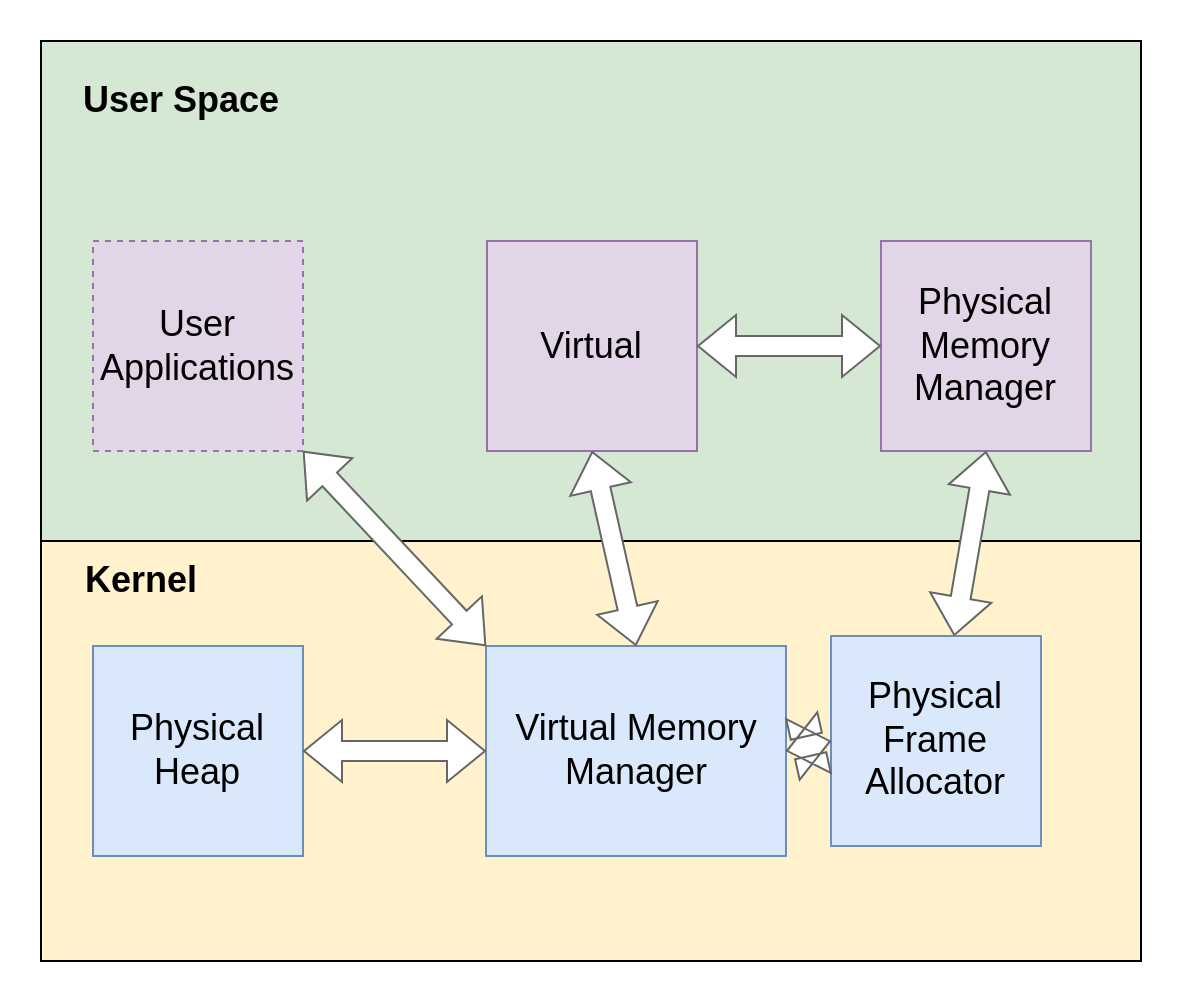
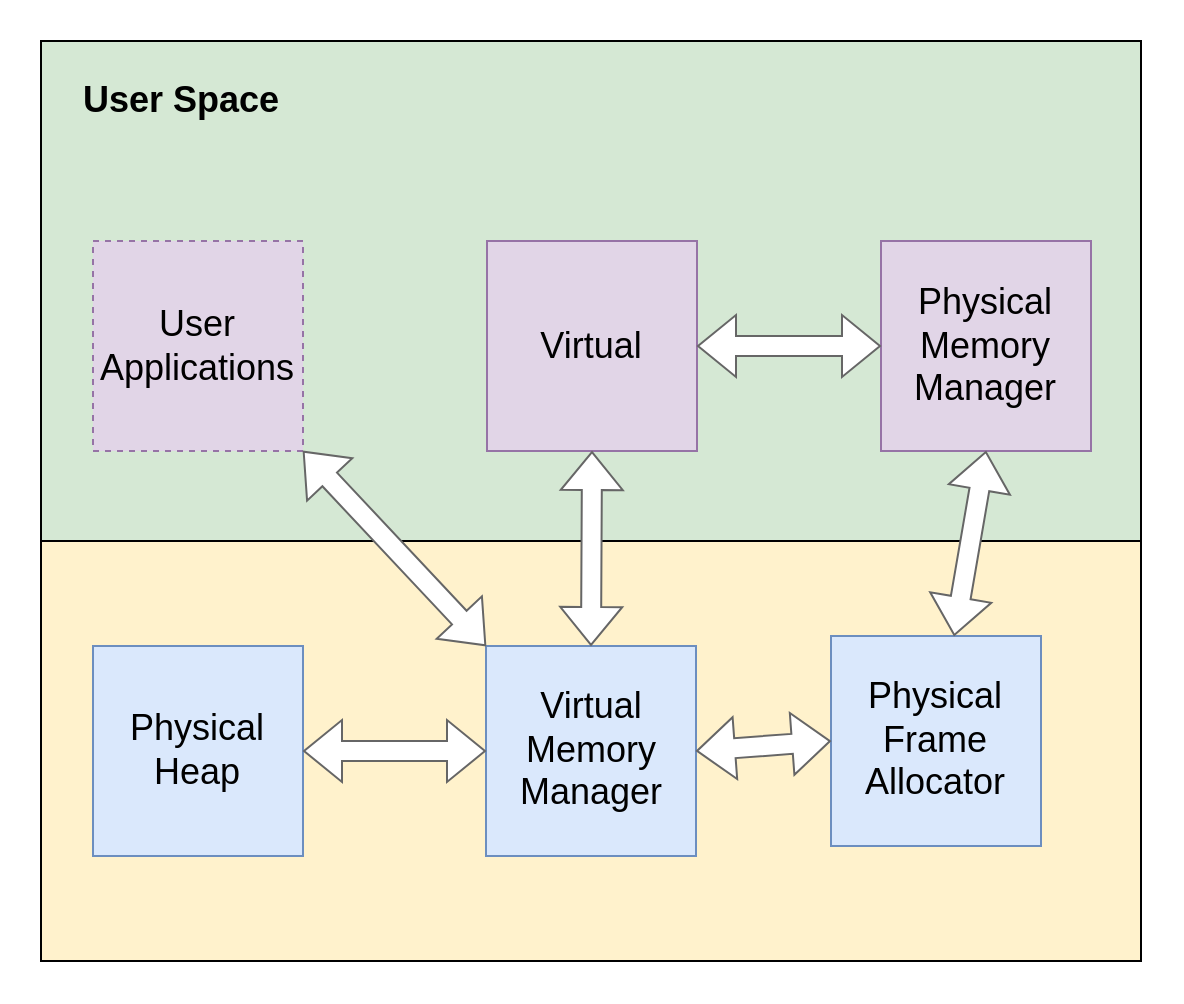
(141, 581) -> none
(636, 751) -> (591, 751)
